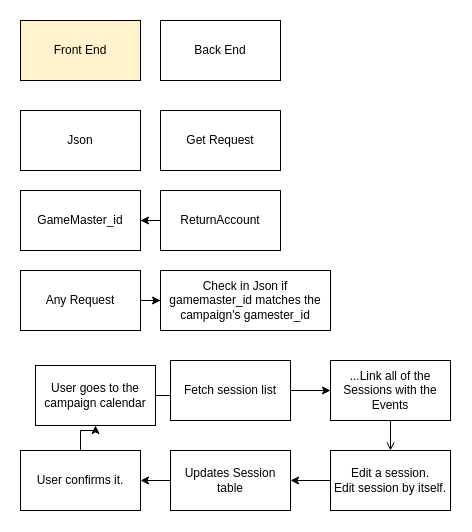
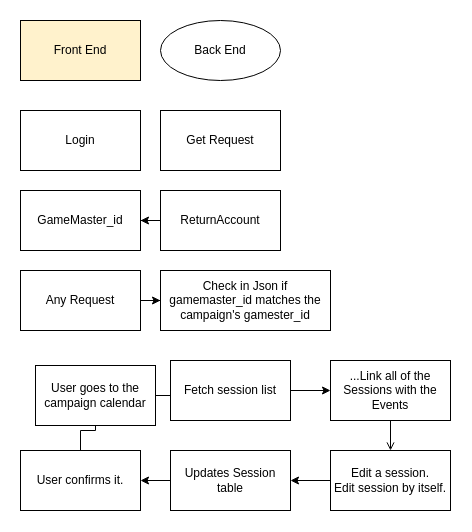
(221, 51) -> (221, 51)
(81, 141) -> (81, 141)
(93, 431) -> (95, 431)
